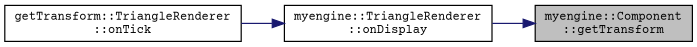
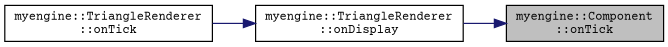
(123, 23) -> (109, 23)
(614, 23) -> (585, 23)
